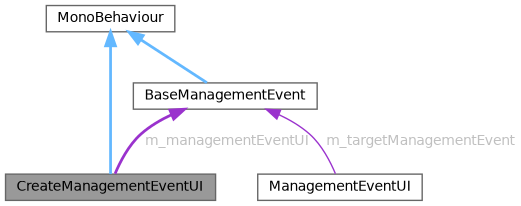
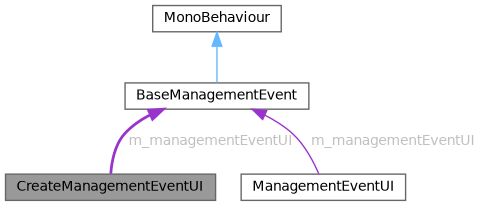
(174, 61) -> (217, 65)
(111, 110) -> none
(419, 142) -> (391, 142)
